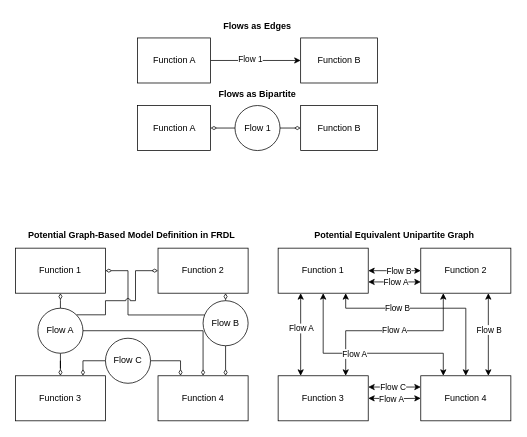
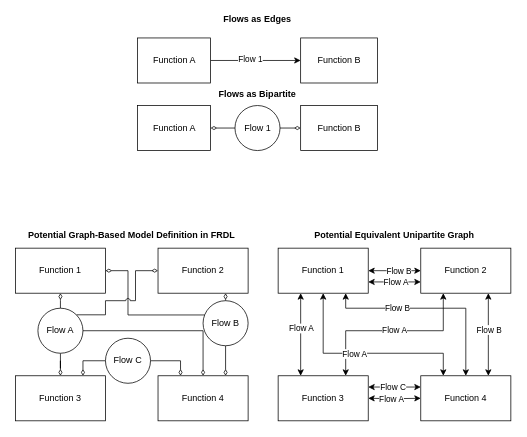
(257, 27) -> (257, 19)
